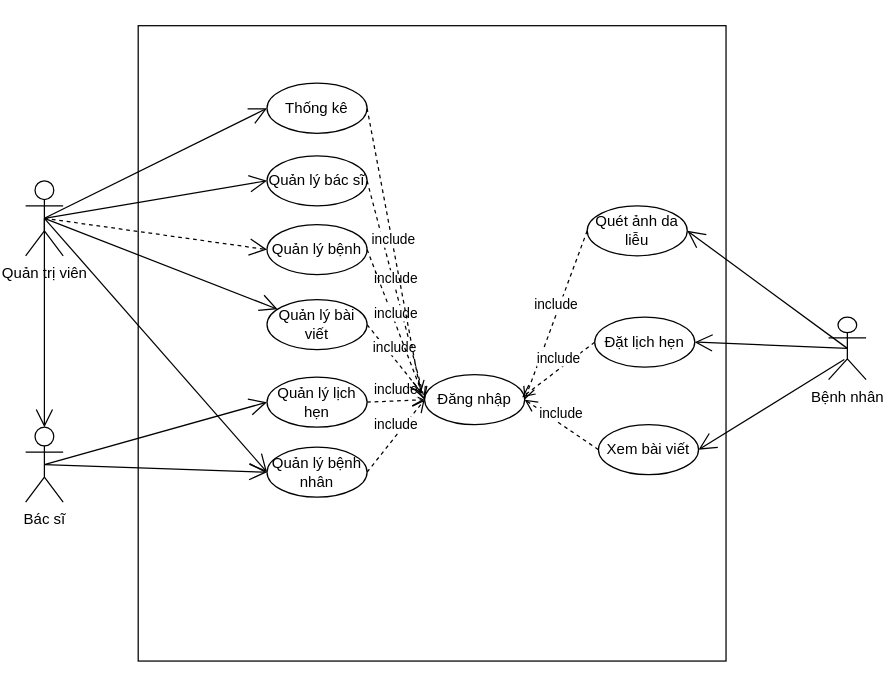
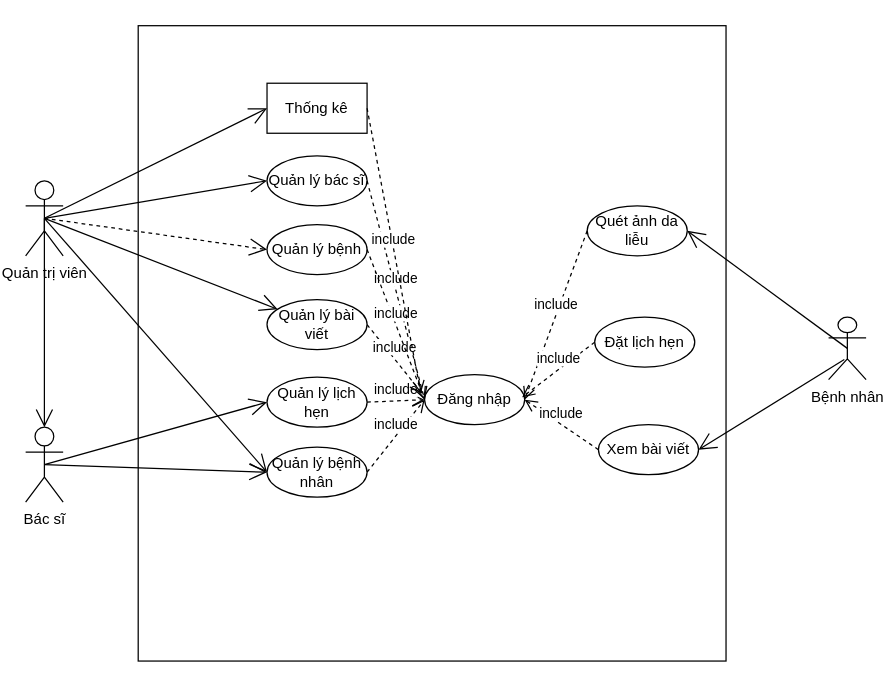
(317, 108) -> (317, 108)
(771, 345) -> none
